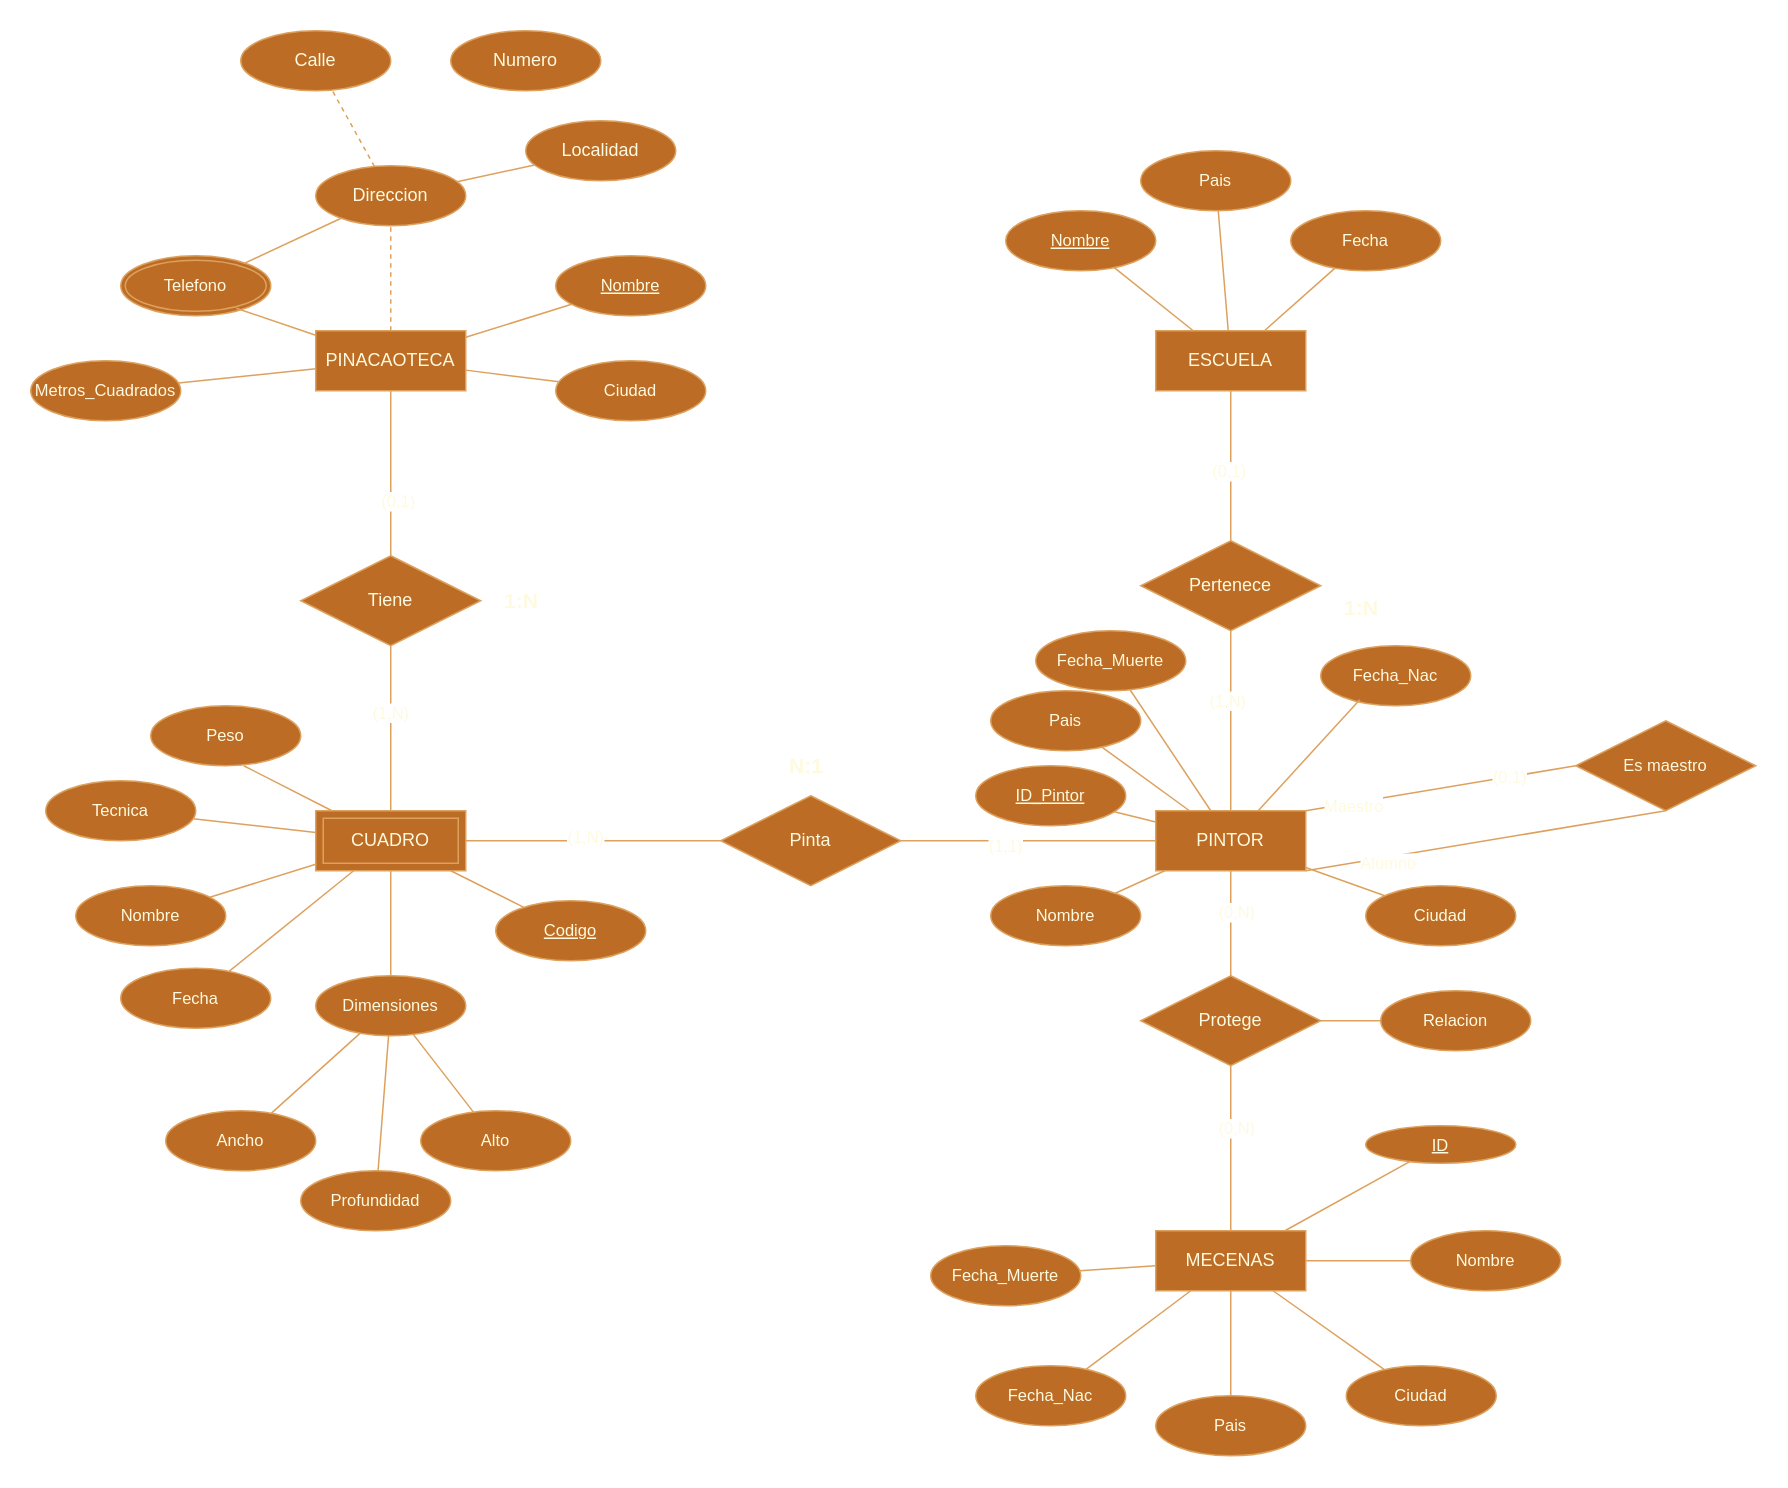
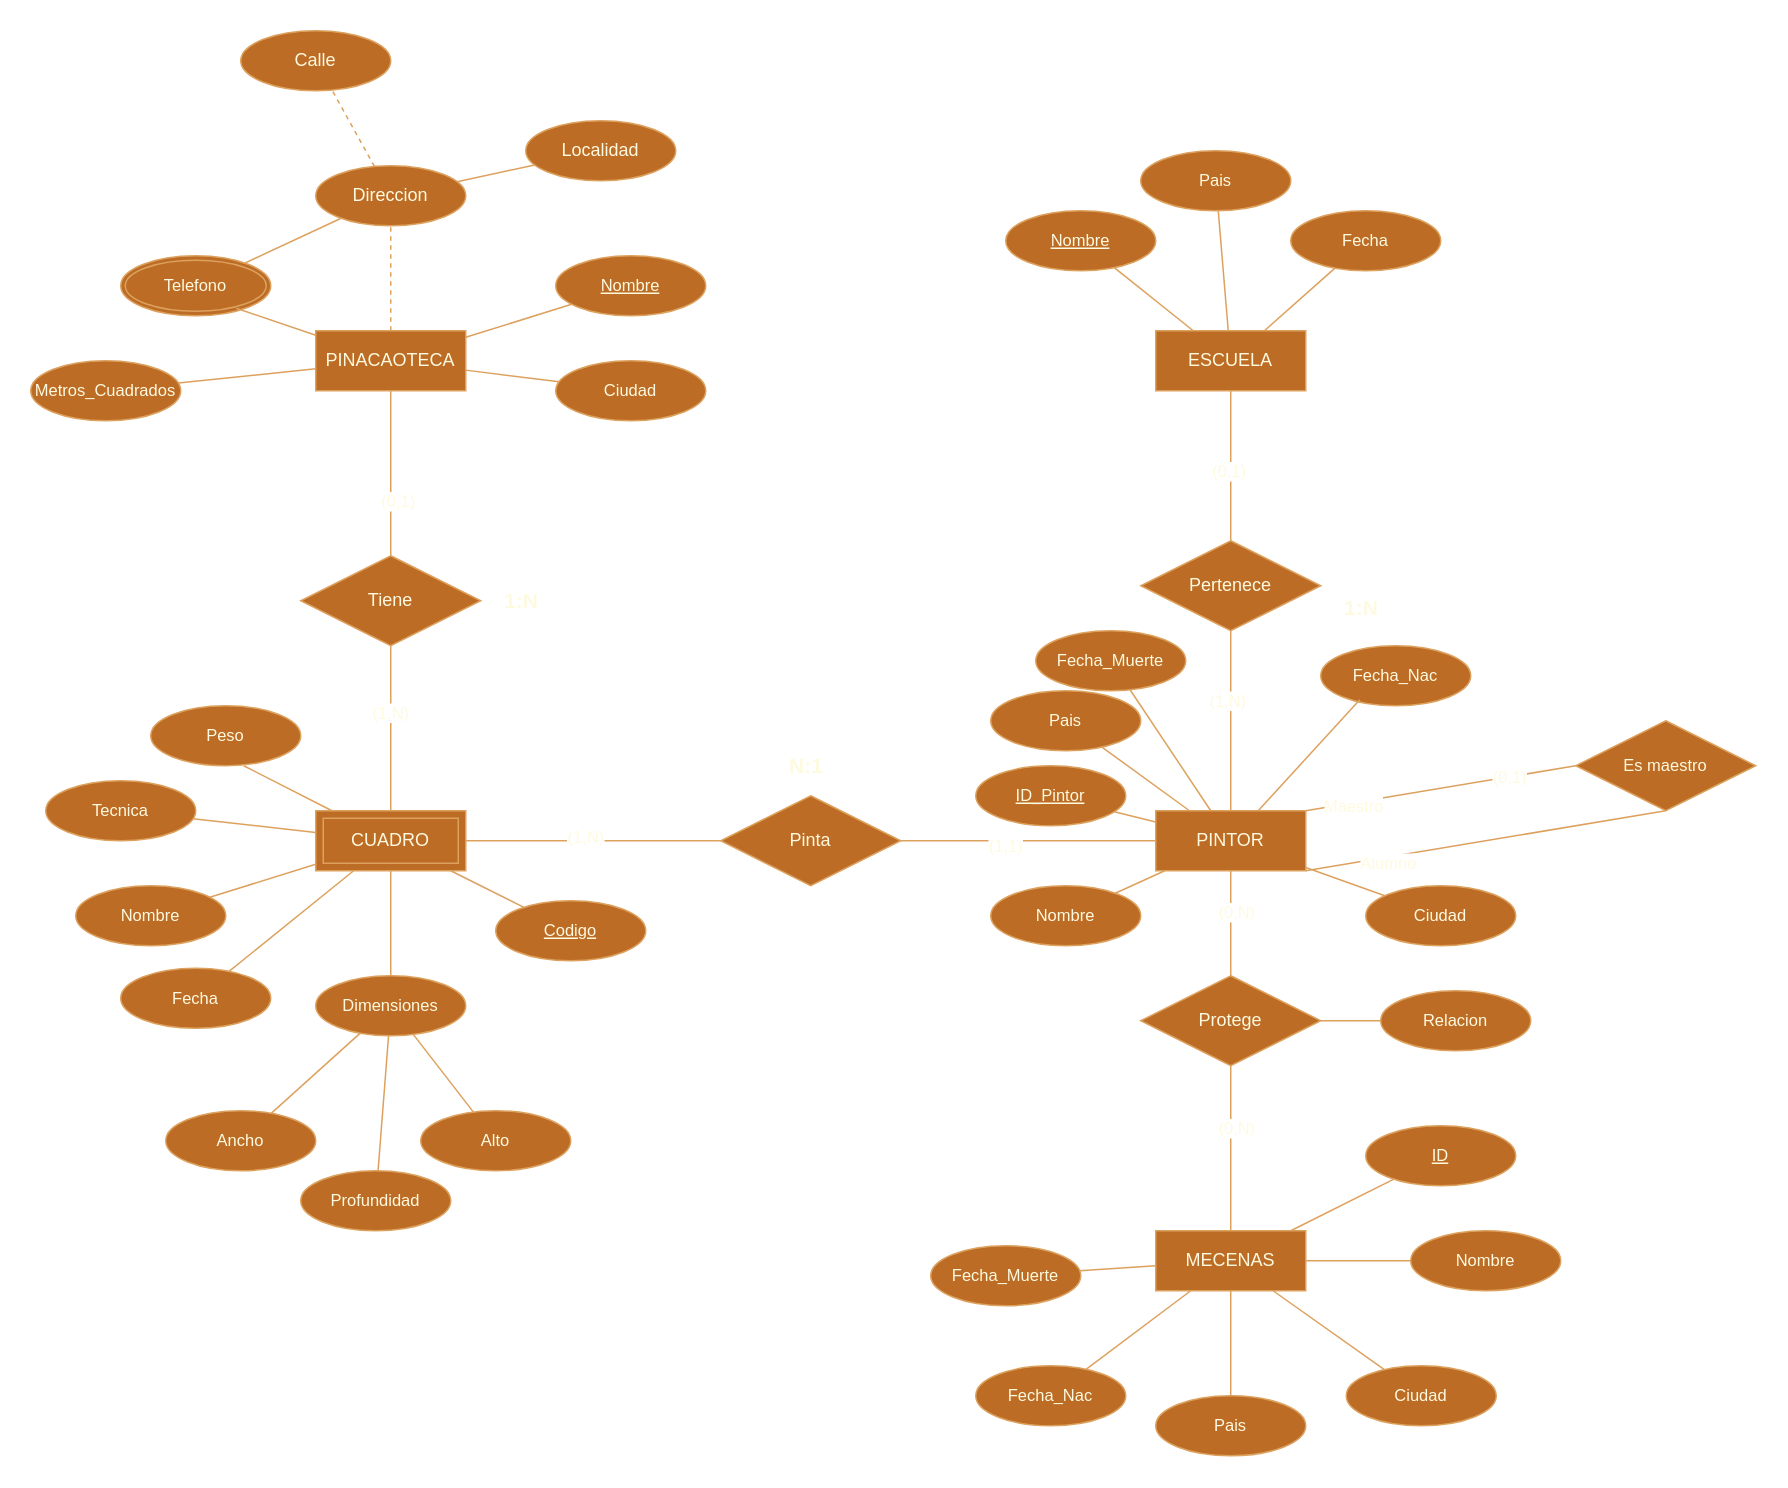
(526, 61) -> none
(1441, 1145) -> (1441, 1156)
